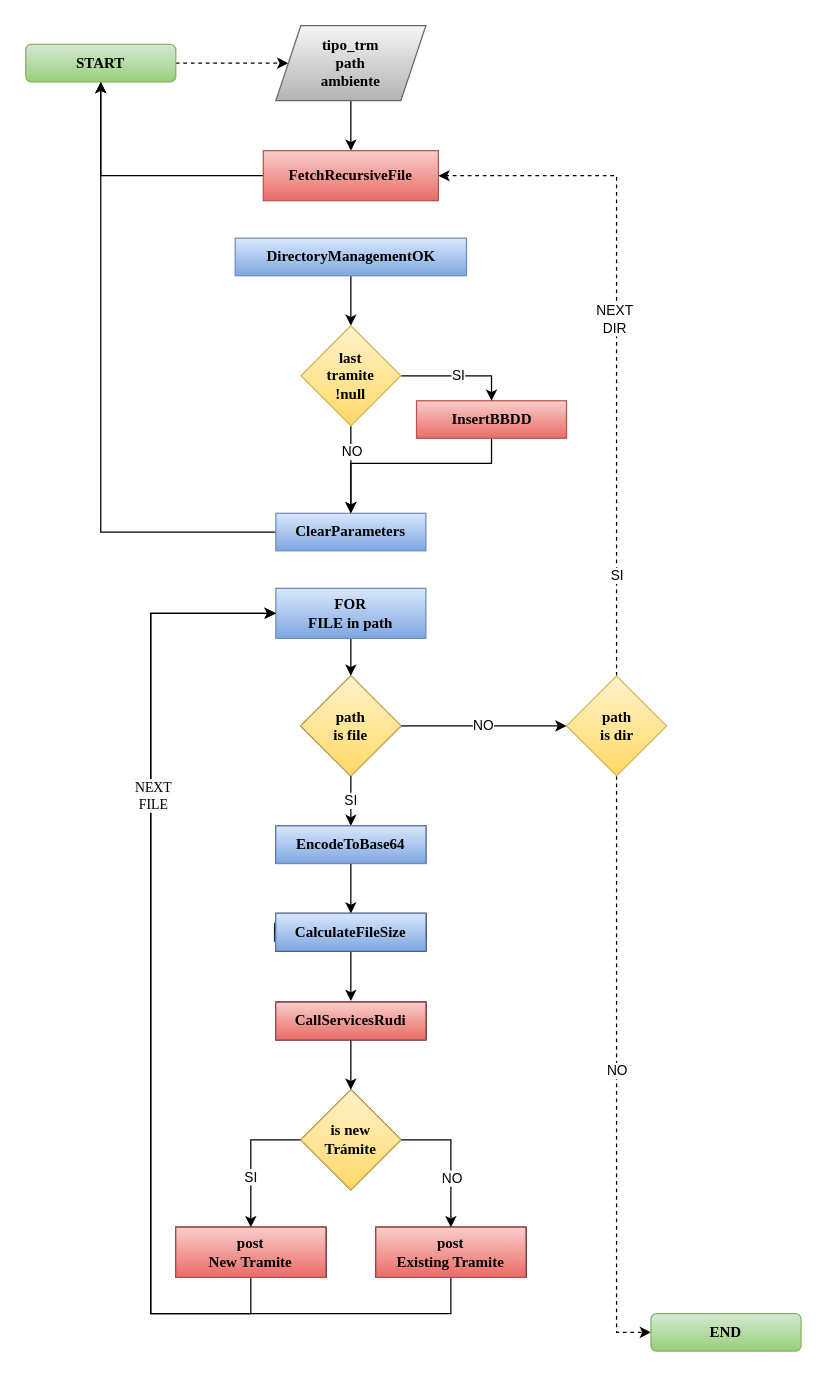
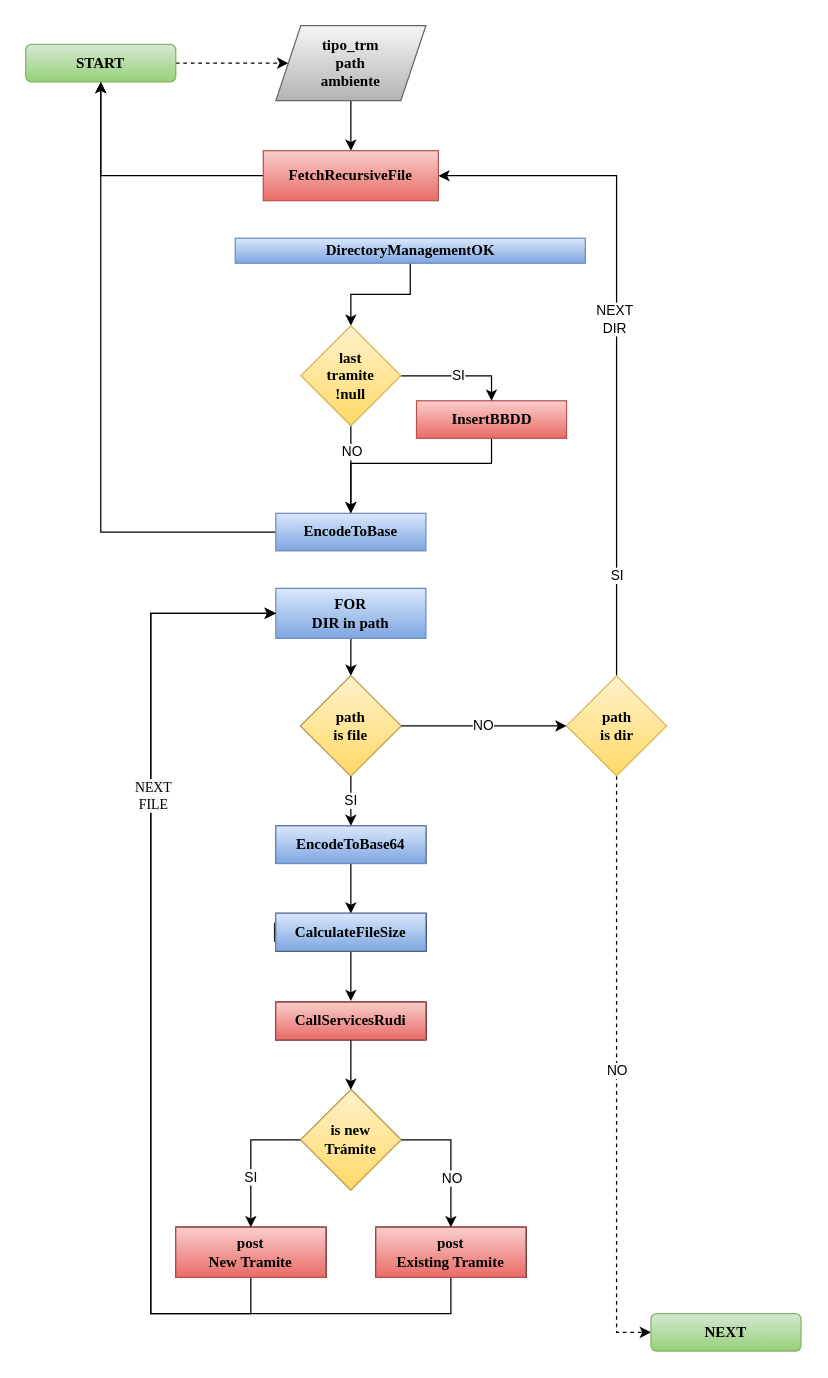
(596, 176) -> (596, 176)
(351, 257) -> (410, 251)
(351, 532) -> (351, 532)
(351, 613) -> (351, 613)
(726, 1332) -> (726, 1332)
